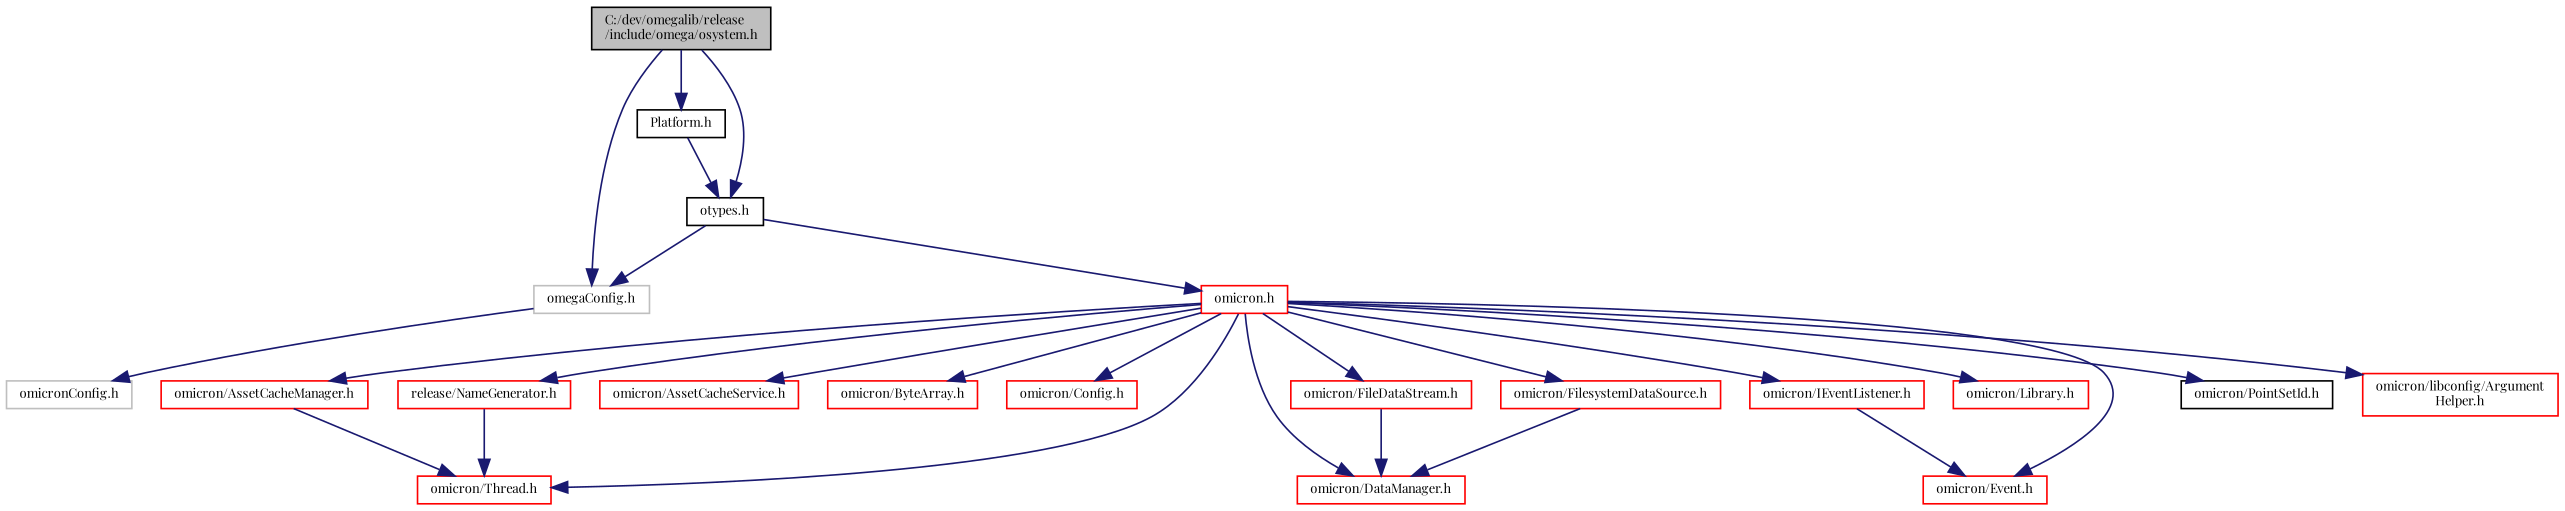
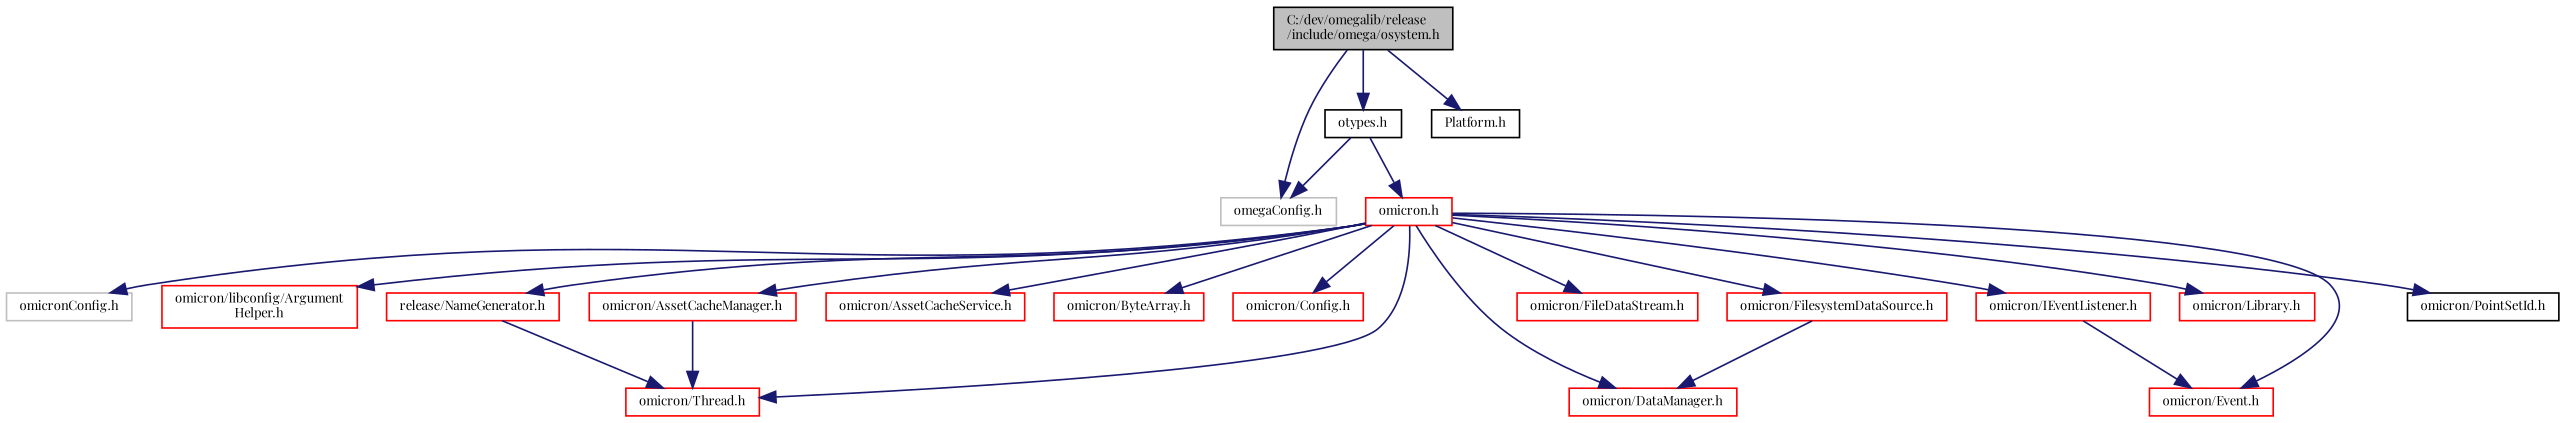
(699, 160) -> none
(330, 339) -> (683, 251)
(1381, 434) -> none
